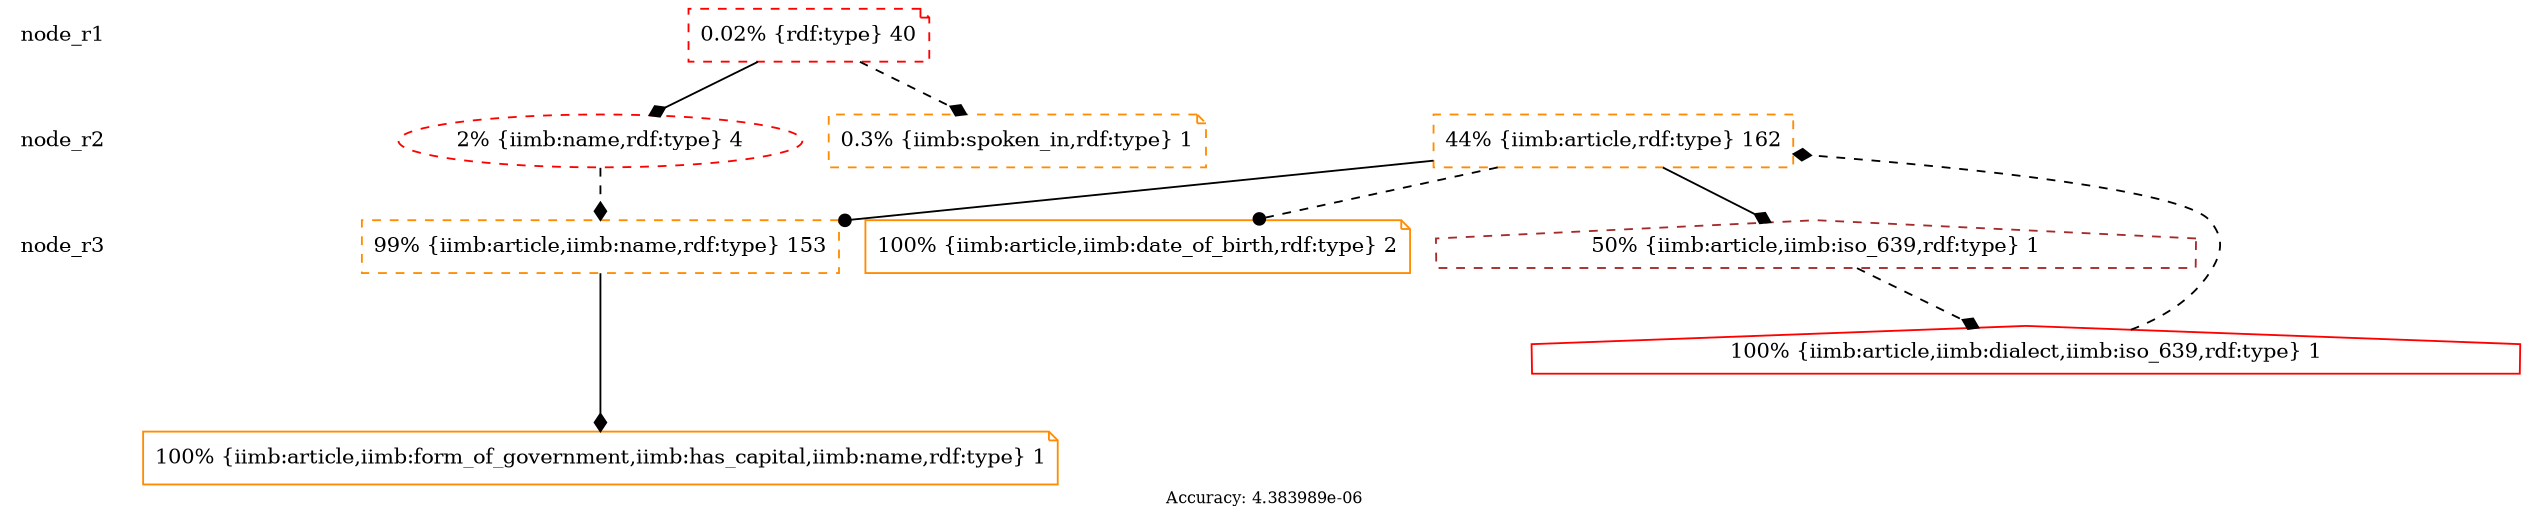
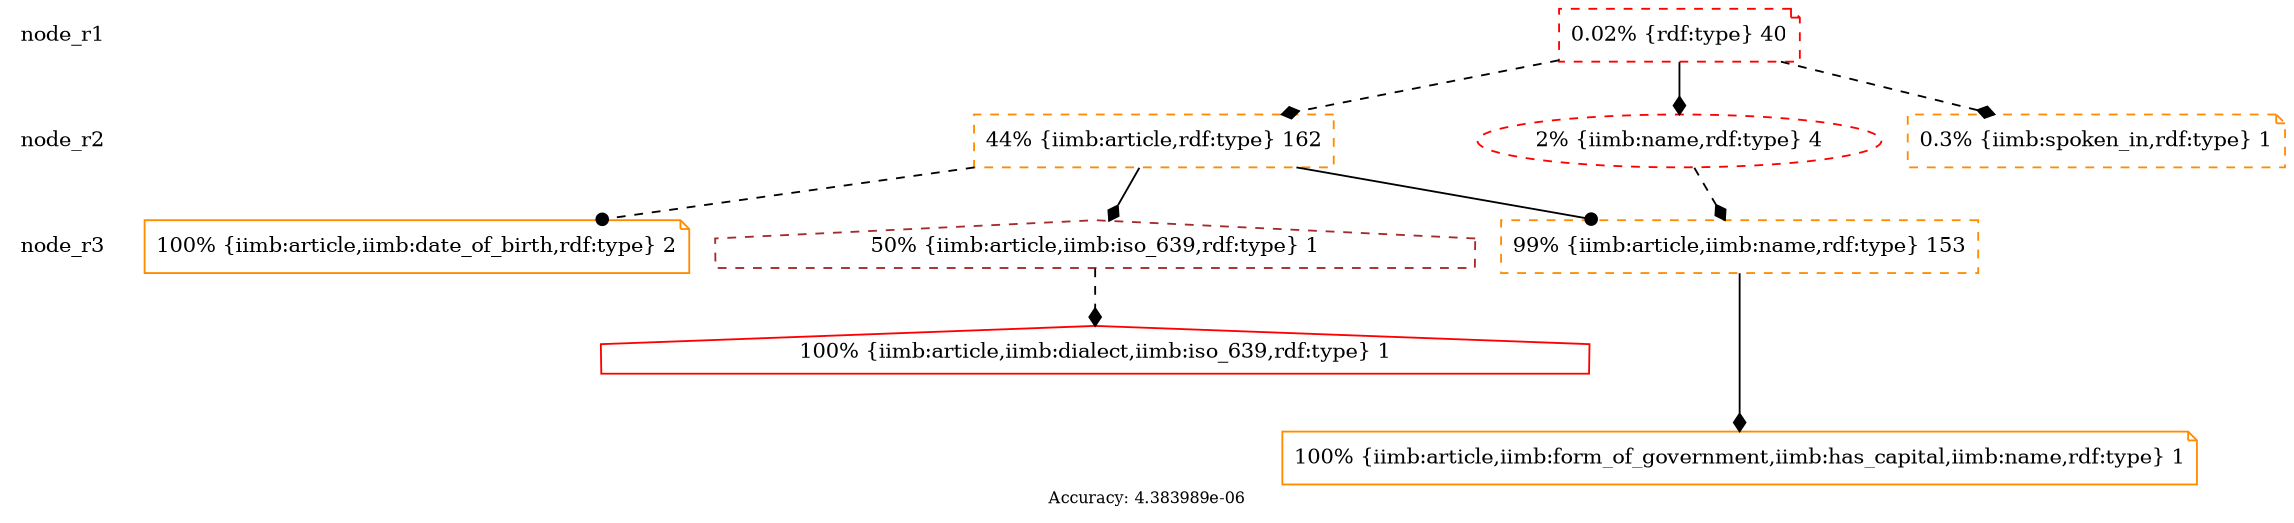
(2091, 186) -> (1429, 86)
